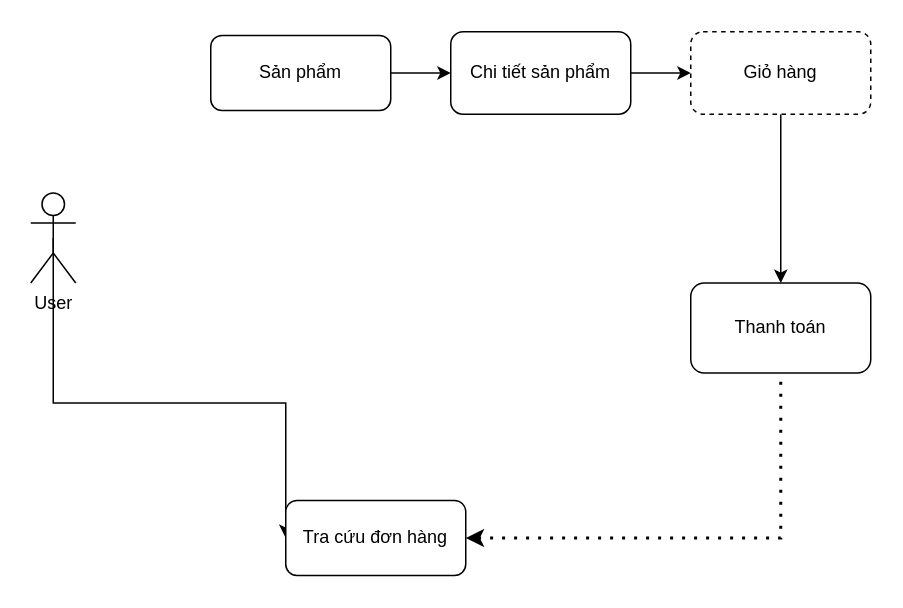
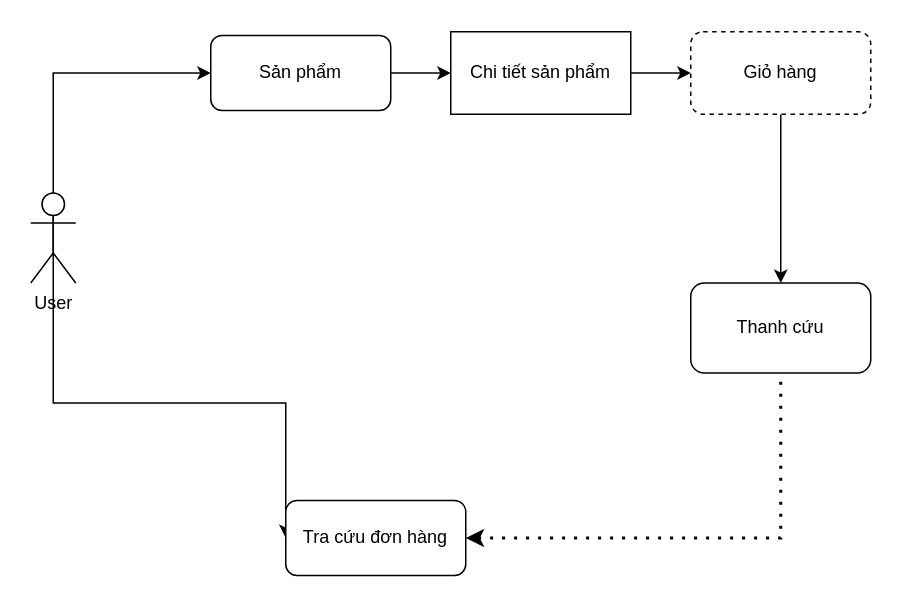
none -> (66, 73)
(541, 73) -> (541, 73)
(781, 328) -> (781, 328)
